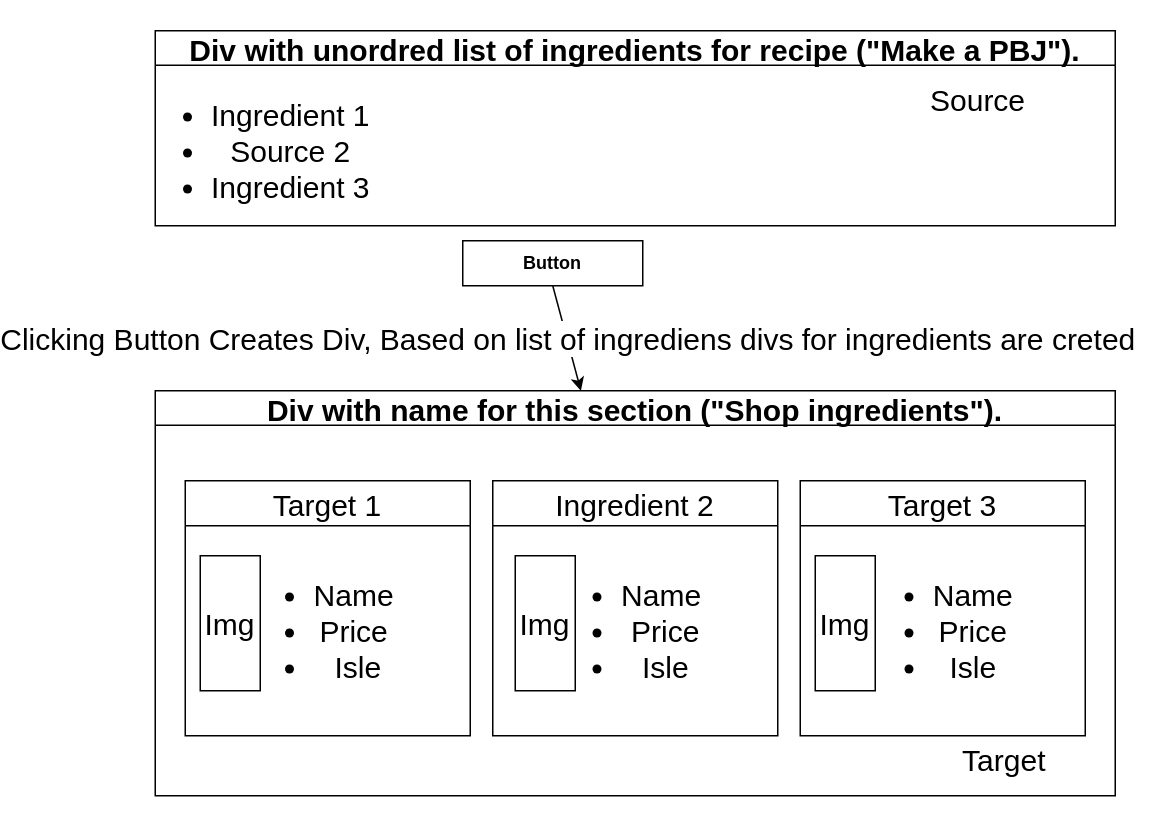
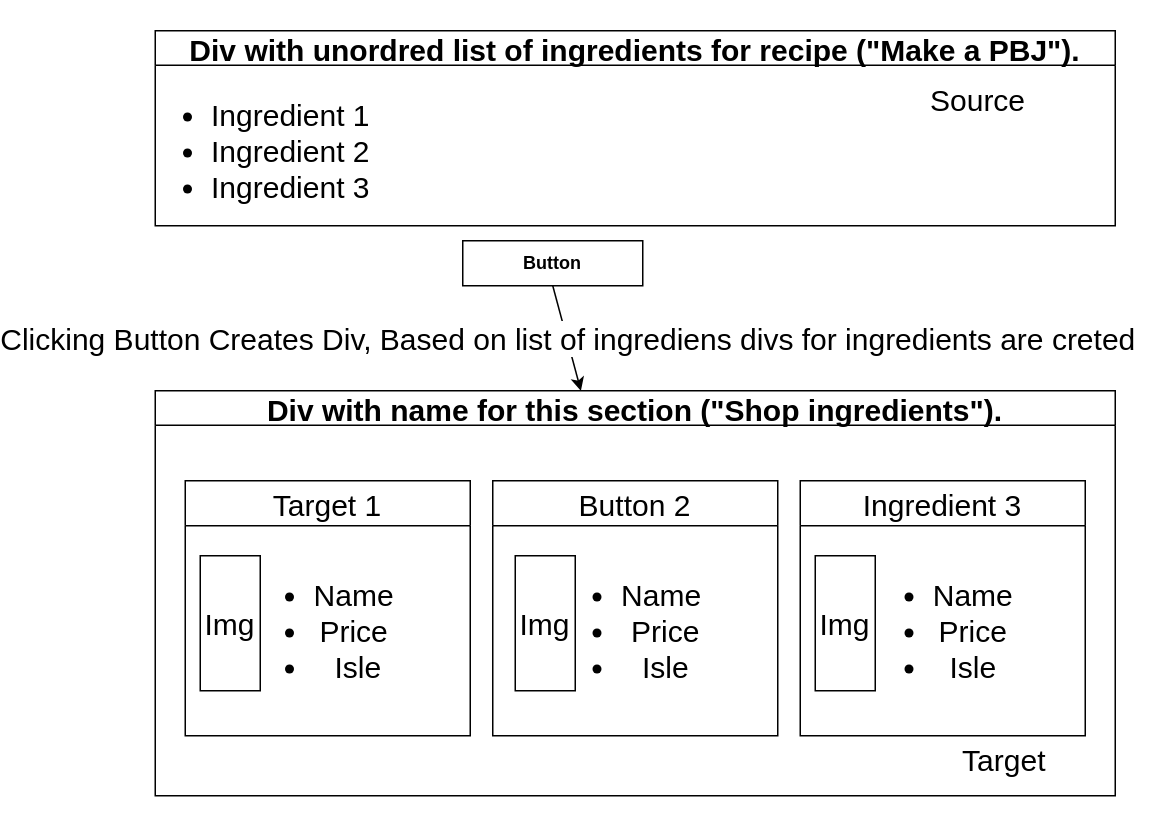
(261, 151) -> (261, 151)
(635, 506) -> (635, 506)
(942, 506) -> (942, 506)
